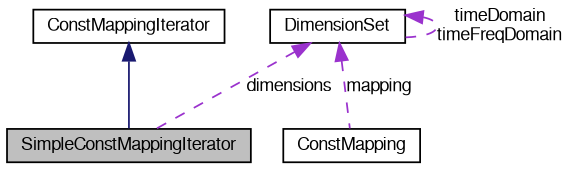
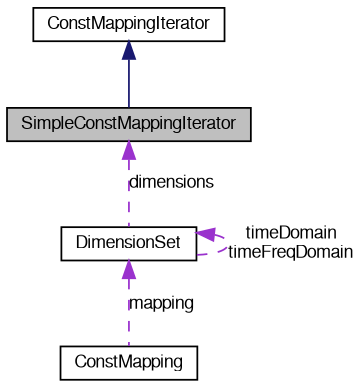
(226, 90) -> (129, 193)
